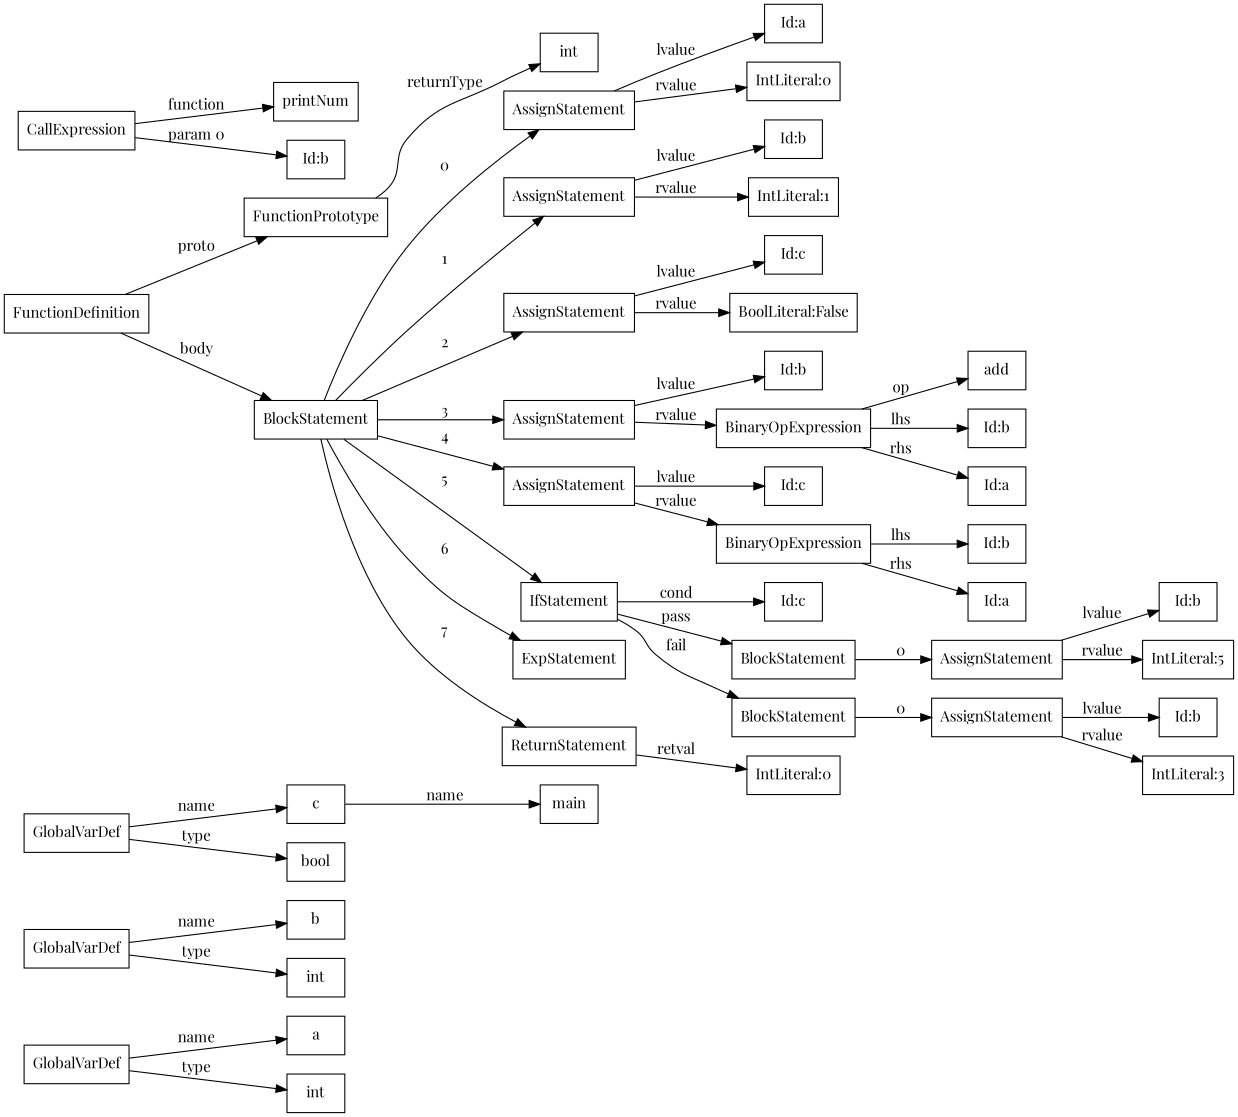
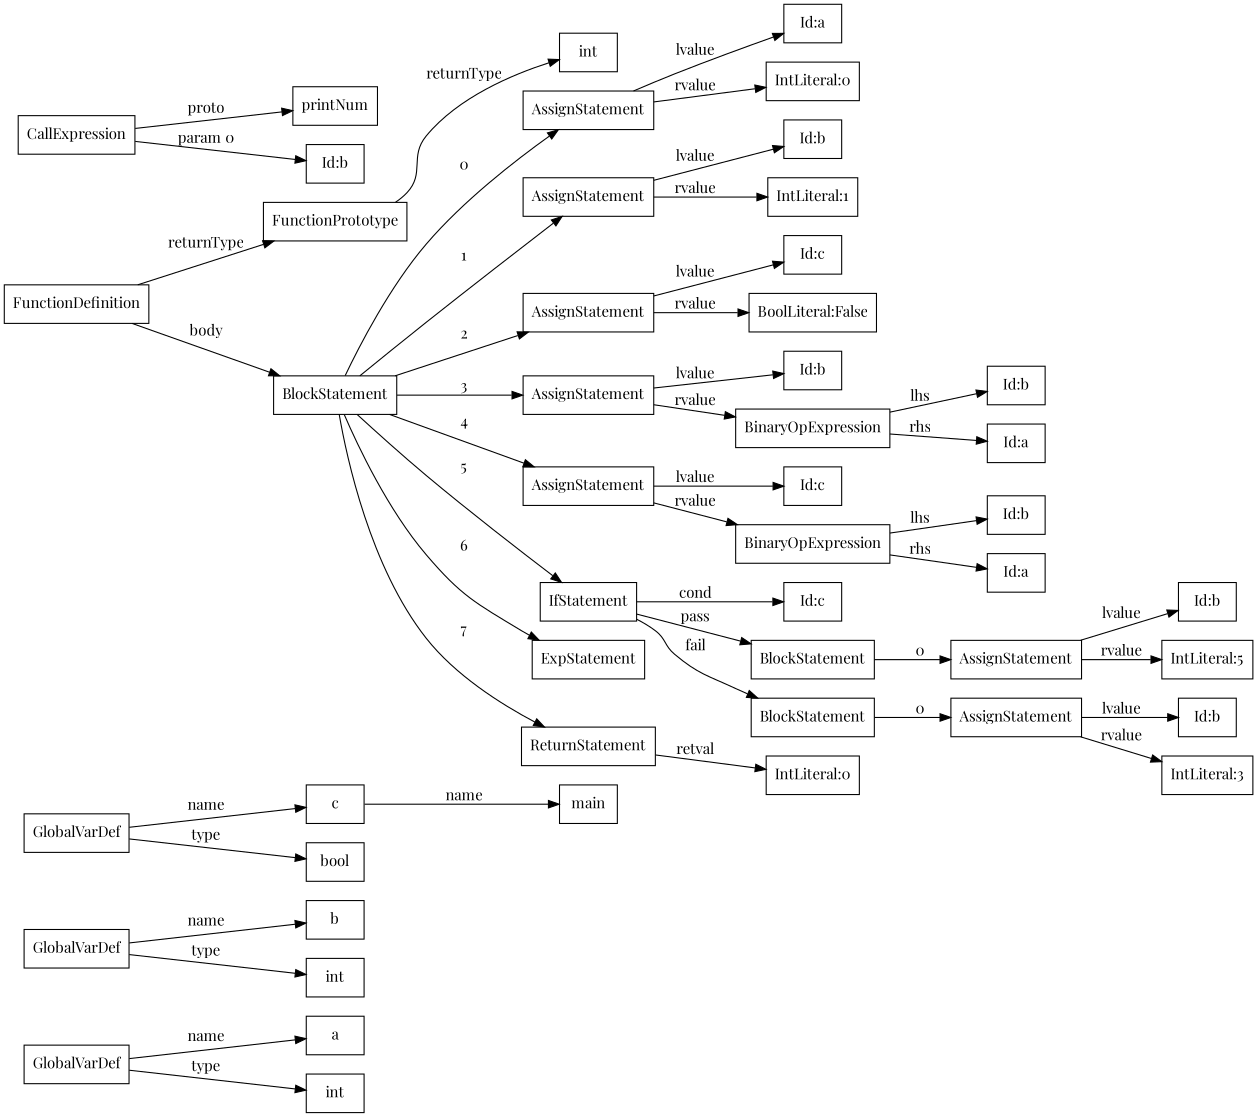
(196, 105) -> (206, 109)
(196, 247) -> (206, 244)
(997, 371) -> none
